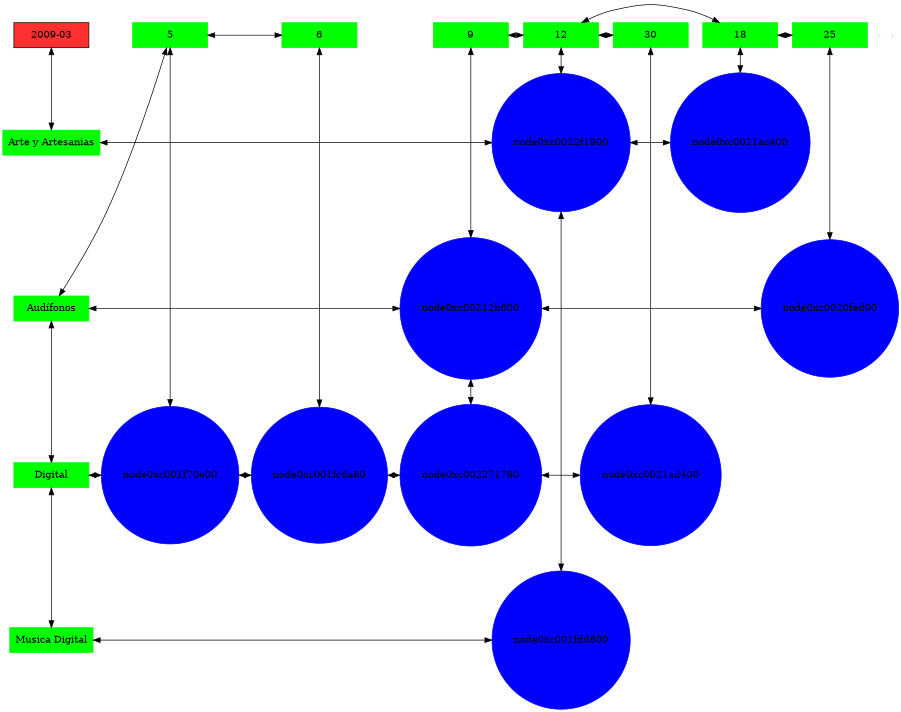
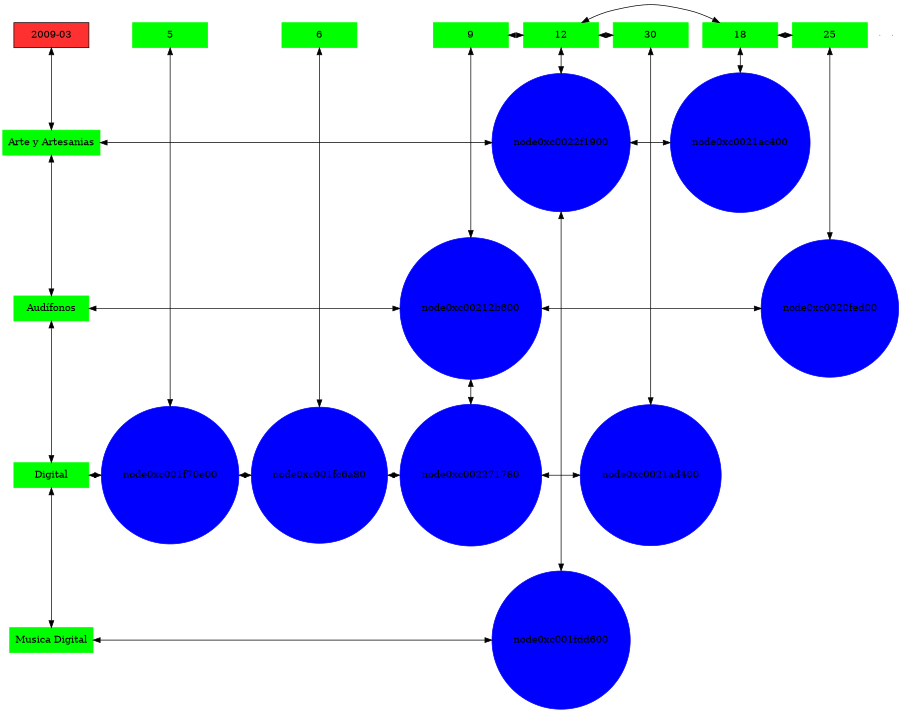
(245, 35) -> none
(122, 176) -> (51, 226)
